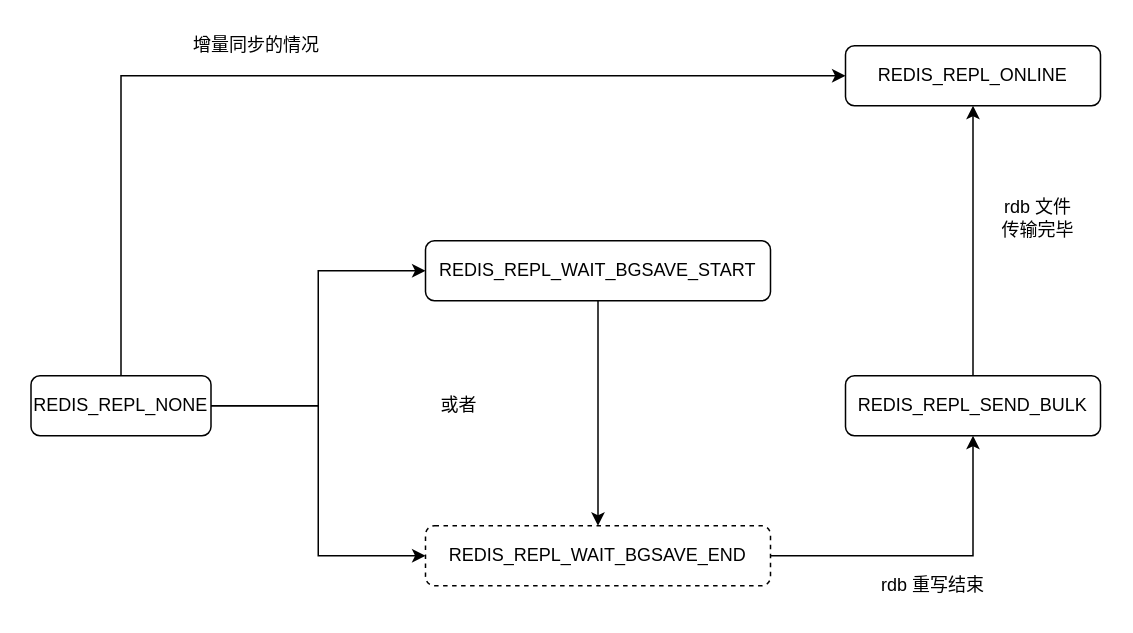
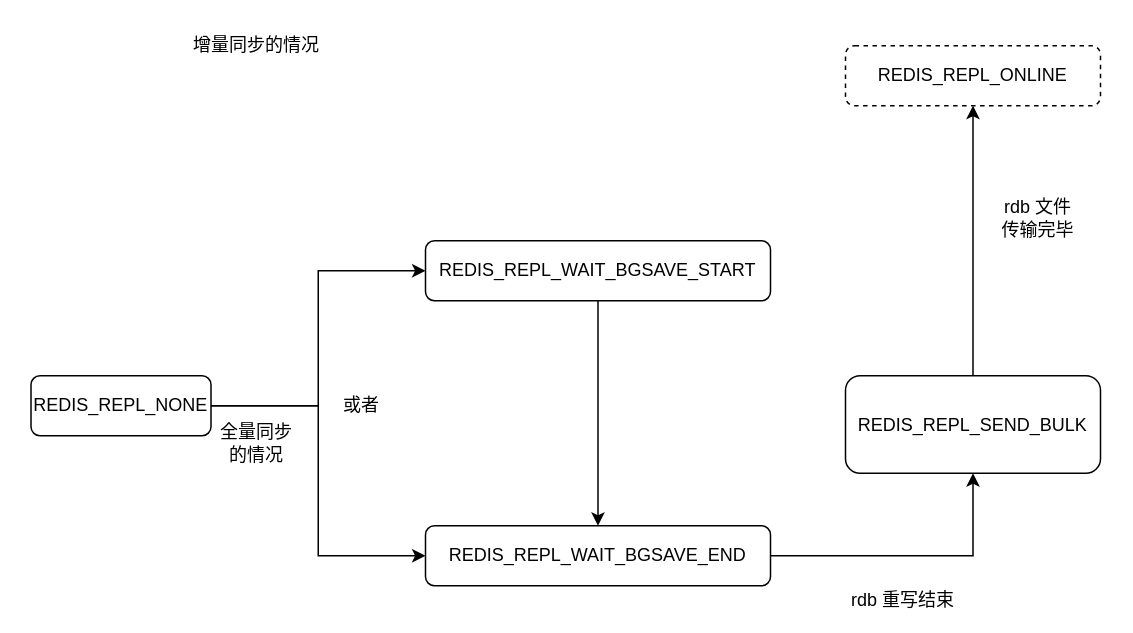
(328, 76) -> none
(973, 76) -> (973, 76)
(458, 406) -> (361, 406)
(973, 406) -> (973, 425)
none -> (256, 443)
(598, 556) -> (598, 556)
(932, 586) -> (902, 601)
